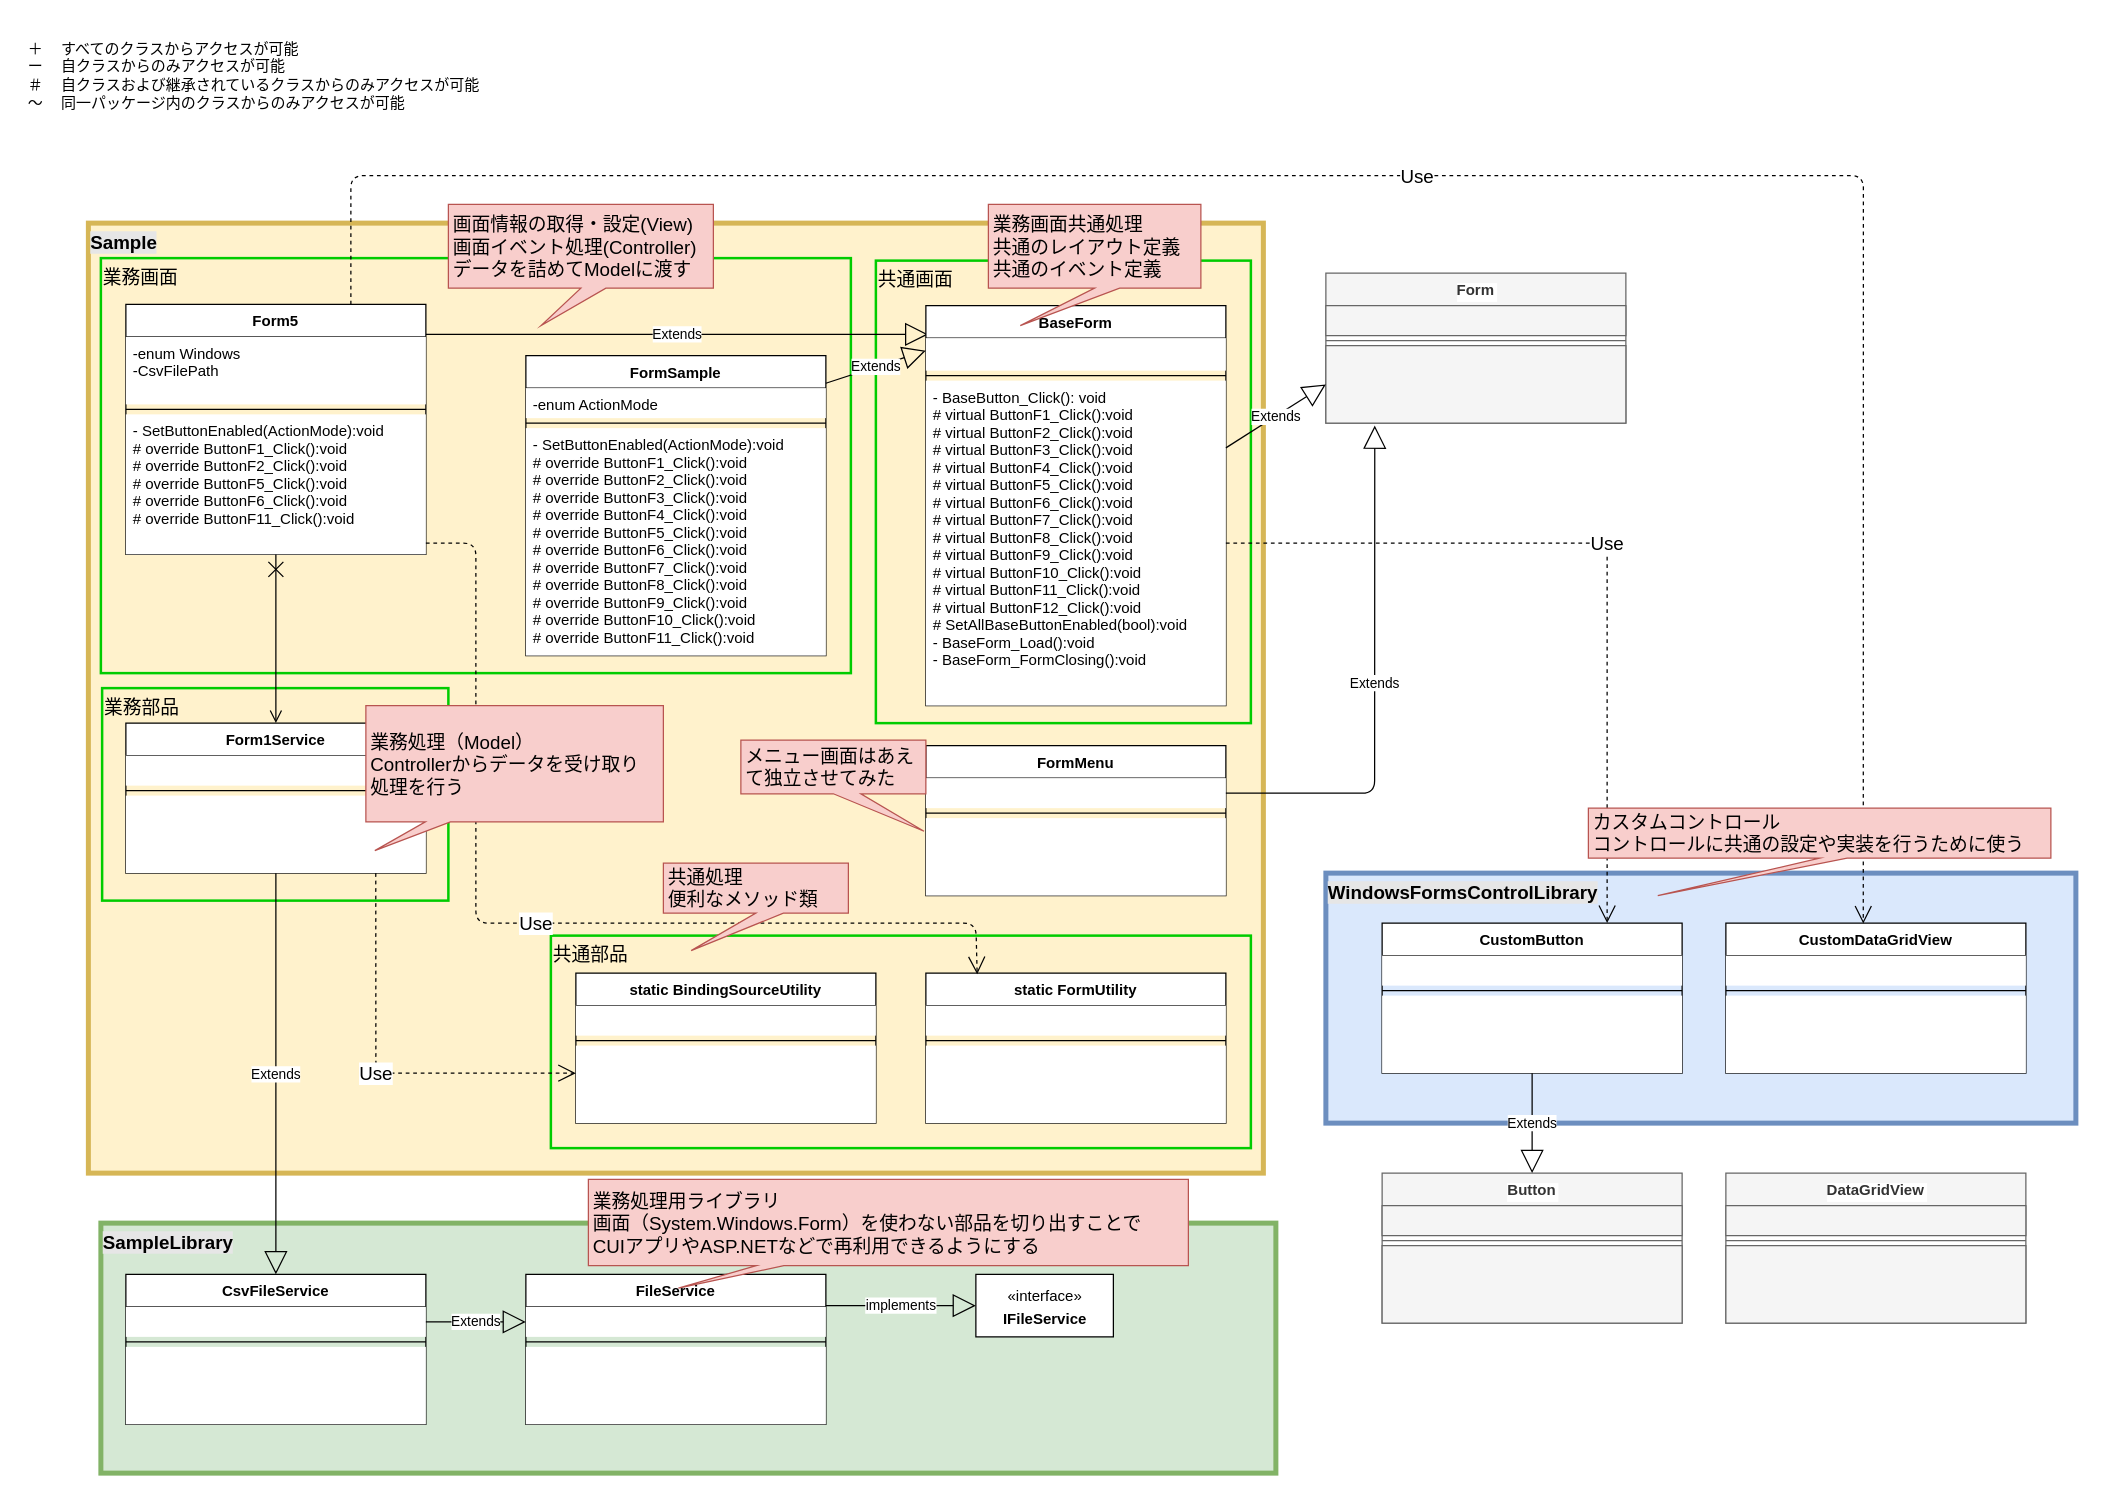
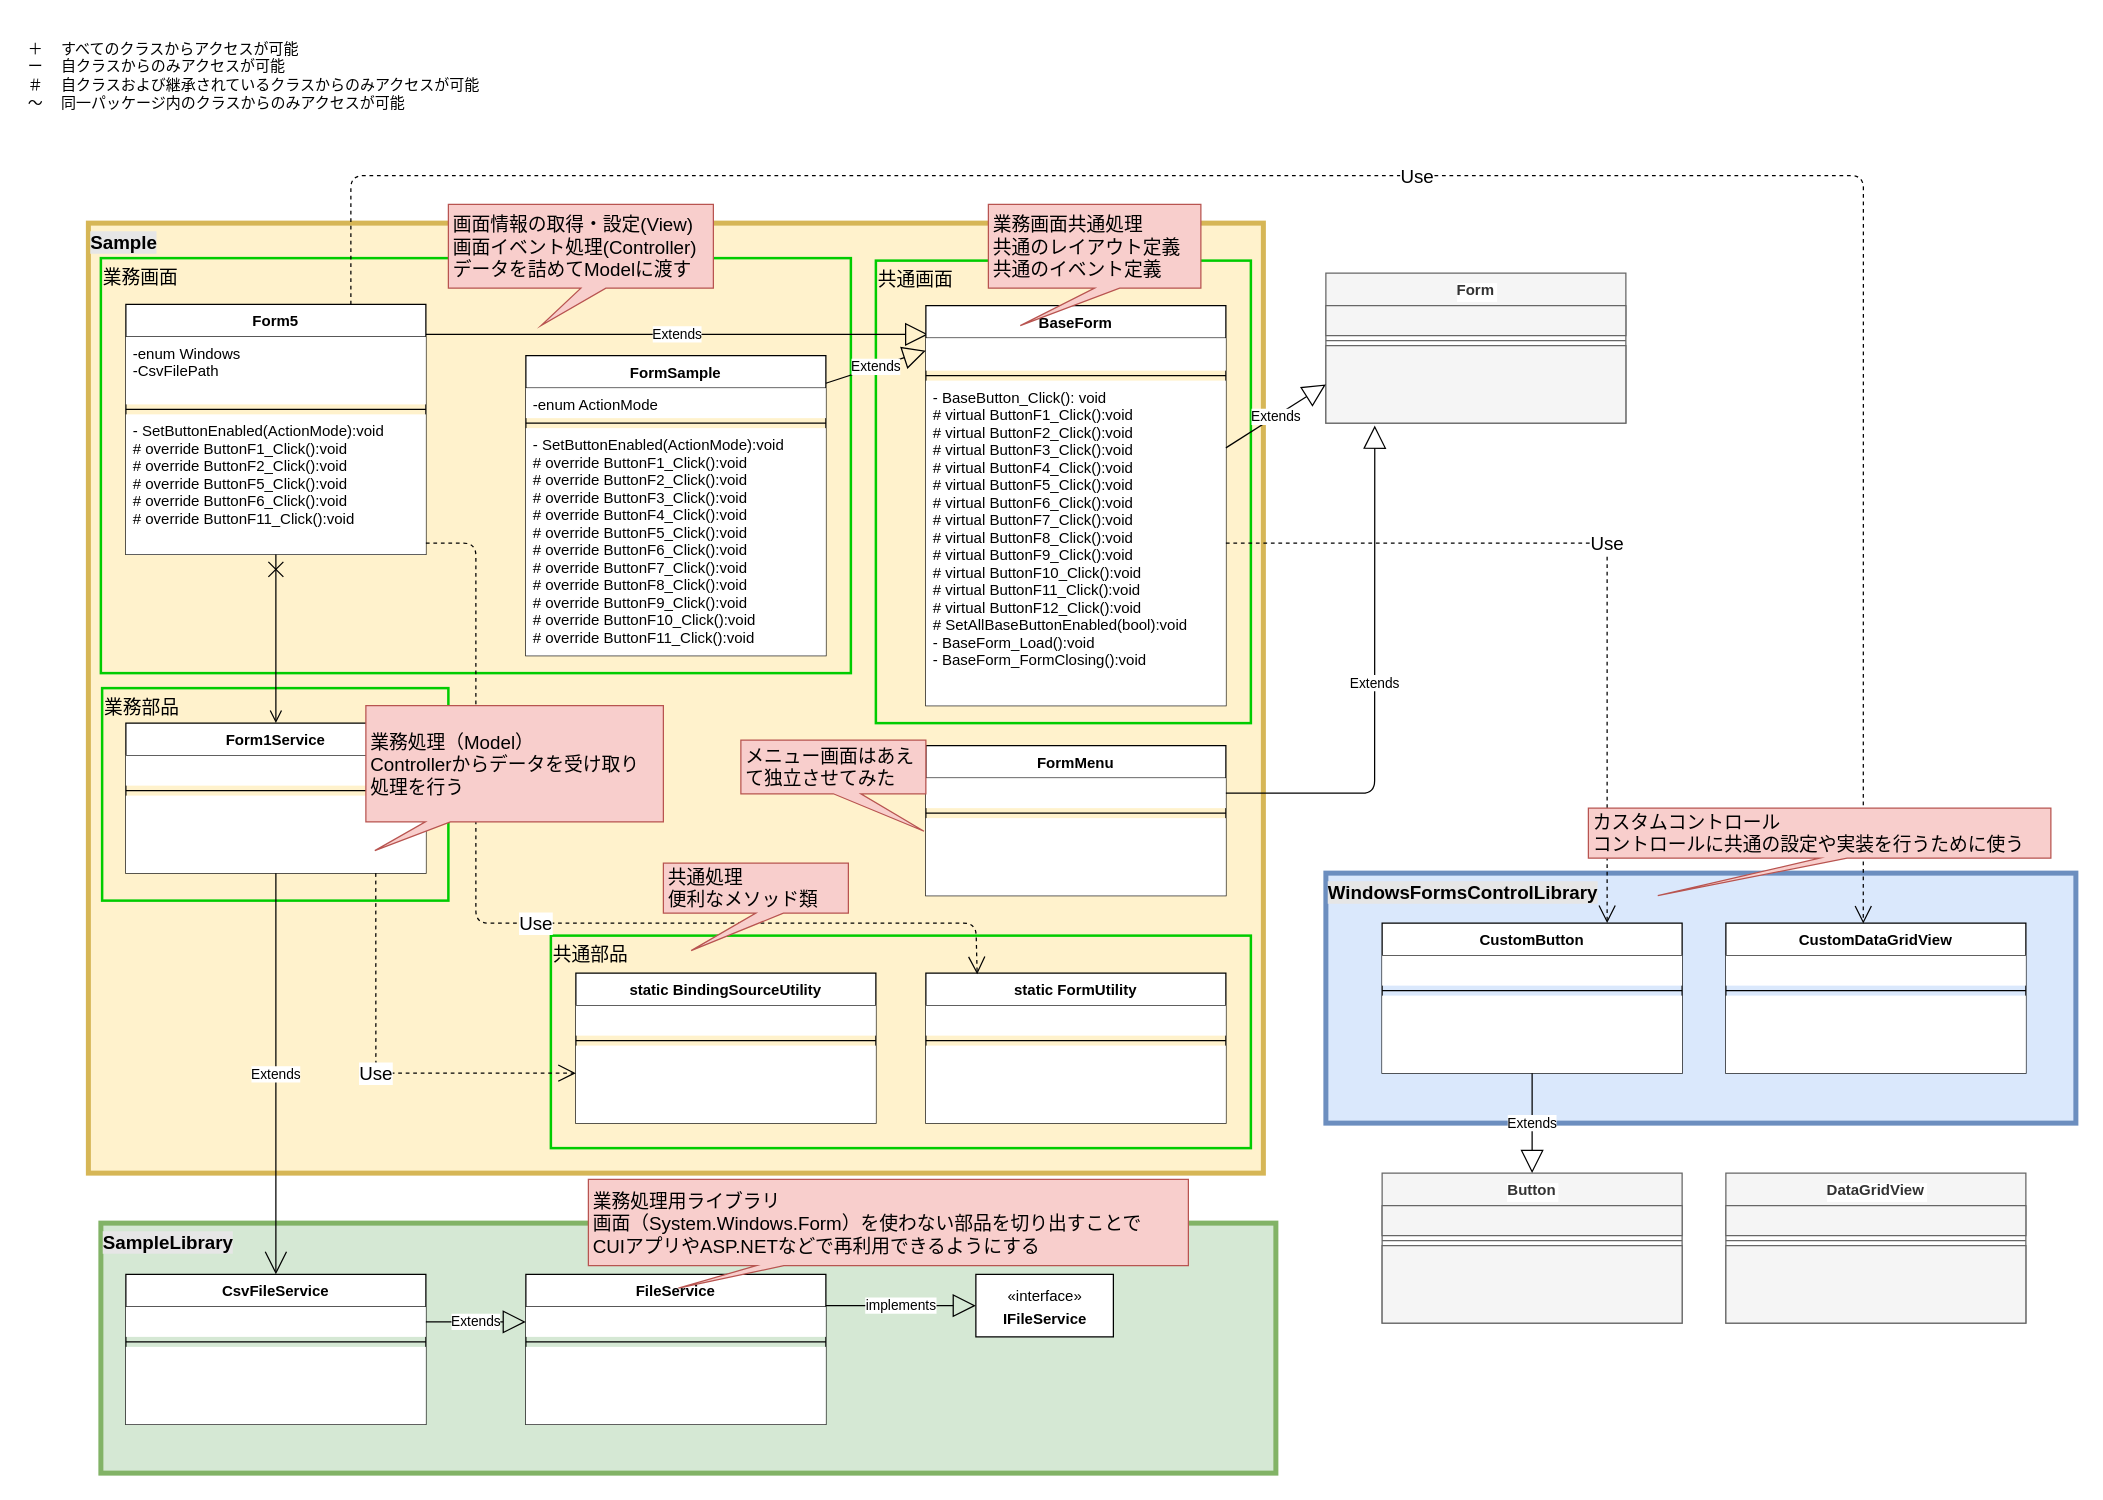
(276, 1250) -> (276, 1260)
